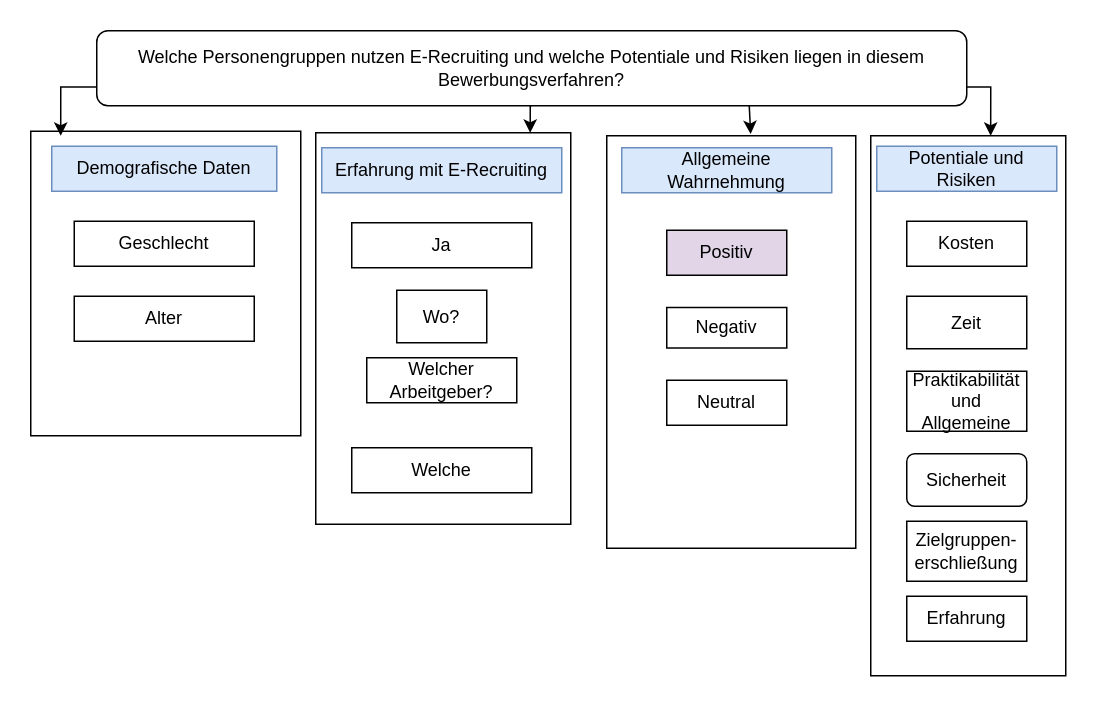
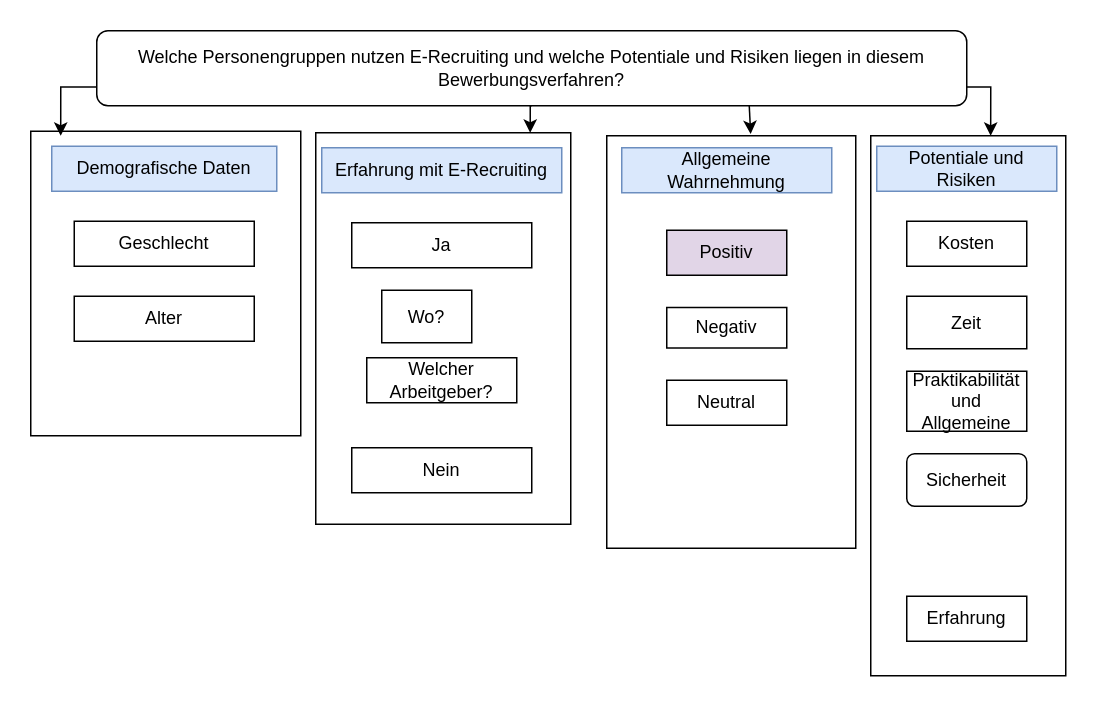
(442, 317) -> (427, 317)
(442, 470) -> (442, 470)
(967, 551) -> none
